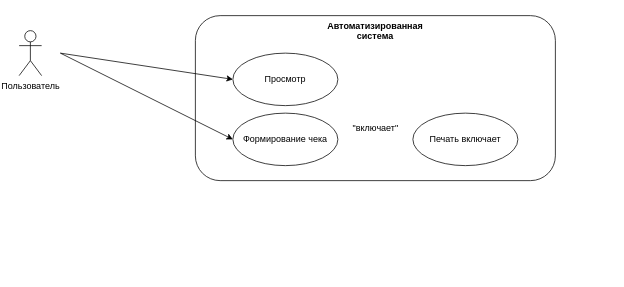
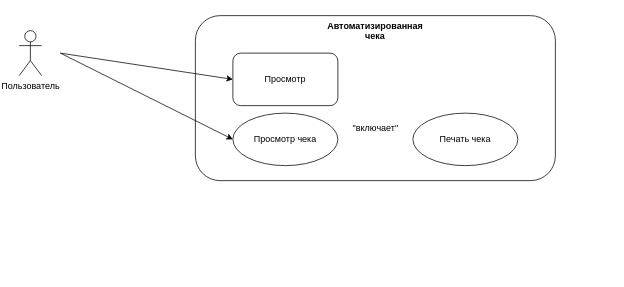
(375, 31) -> (375, 31)
(285, 79) -> (285, 79)
(285, 139) -> (285, 139)
(465, 139) -> (465, 139)
